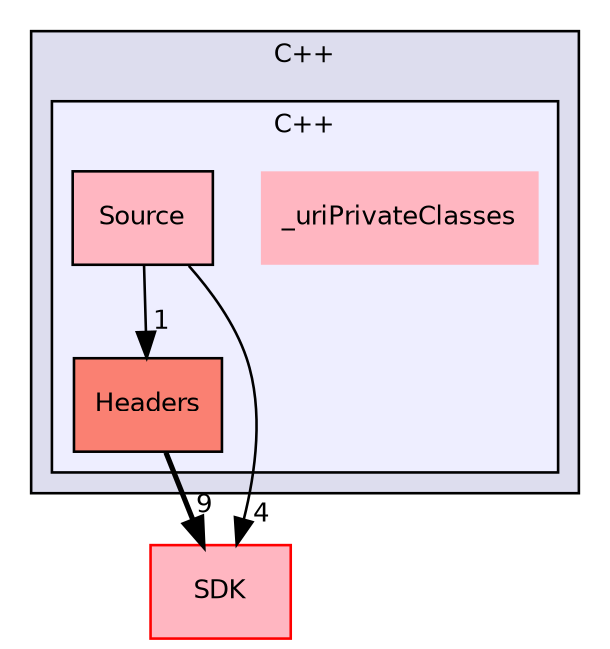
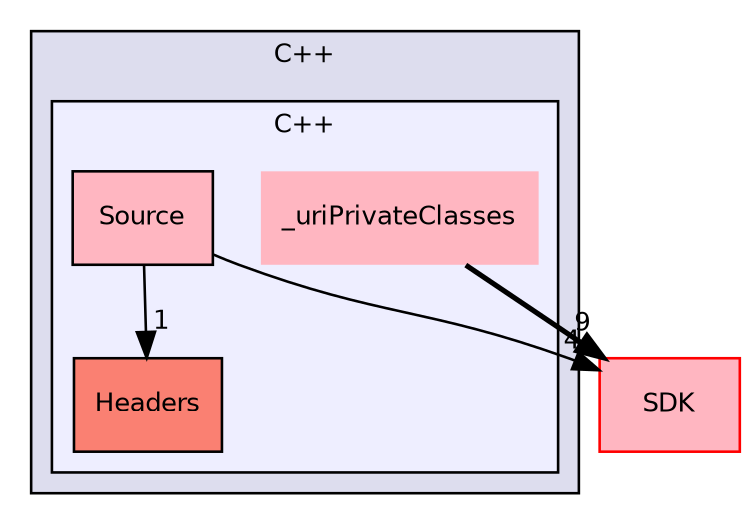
(180, 486) -> (523, 304)
